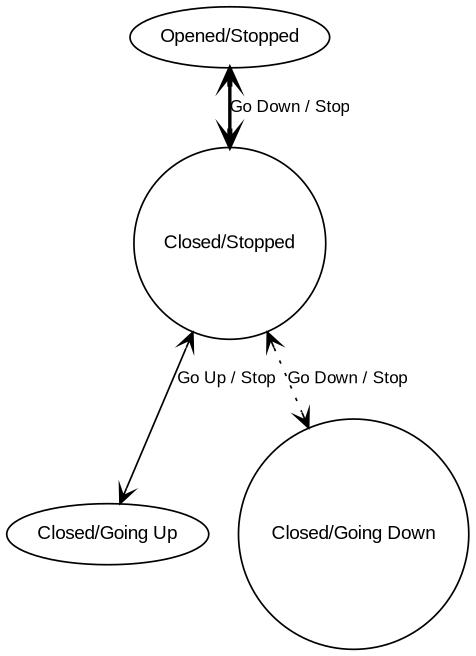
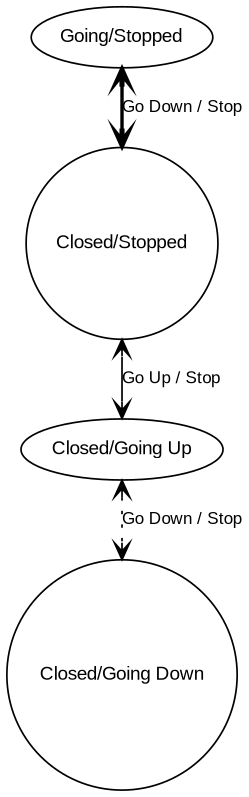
(230, 37) -> (122, 37)
(288, 380) -> (122, 520)
